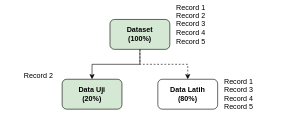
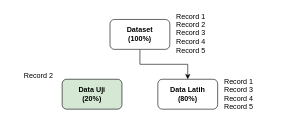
(200, 24) -> (200, 33)
(140, 35) -> (140, 35)
(169, 65) -> (169, 65)
(92, 66) -> none
